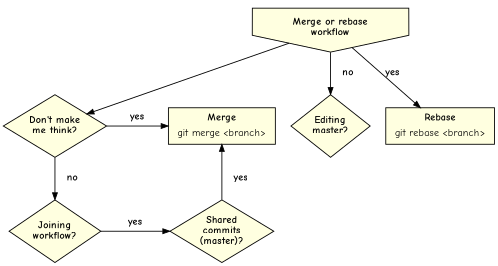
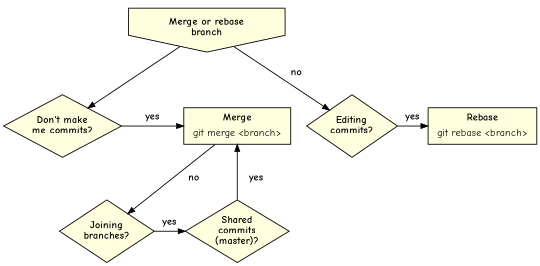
(331, 32) -> (207, 32)
(384, 75) -> (409, 126)
(55, 130) -> (62, 130)
(331, 130) -> (352, 130)
(55, 175) -> (174, 177)
(55, 236) -> (107, 236)
